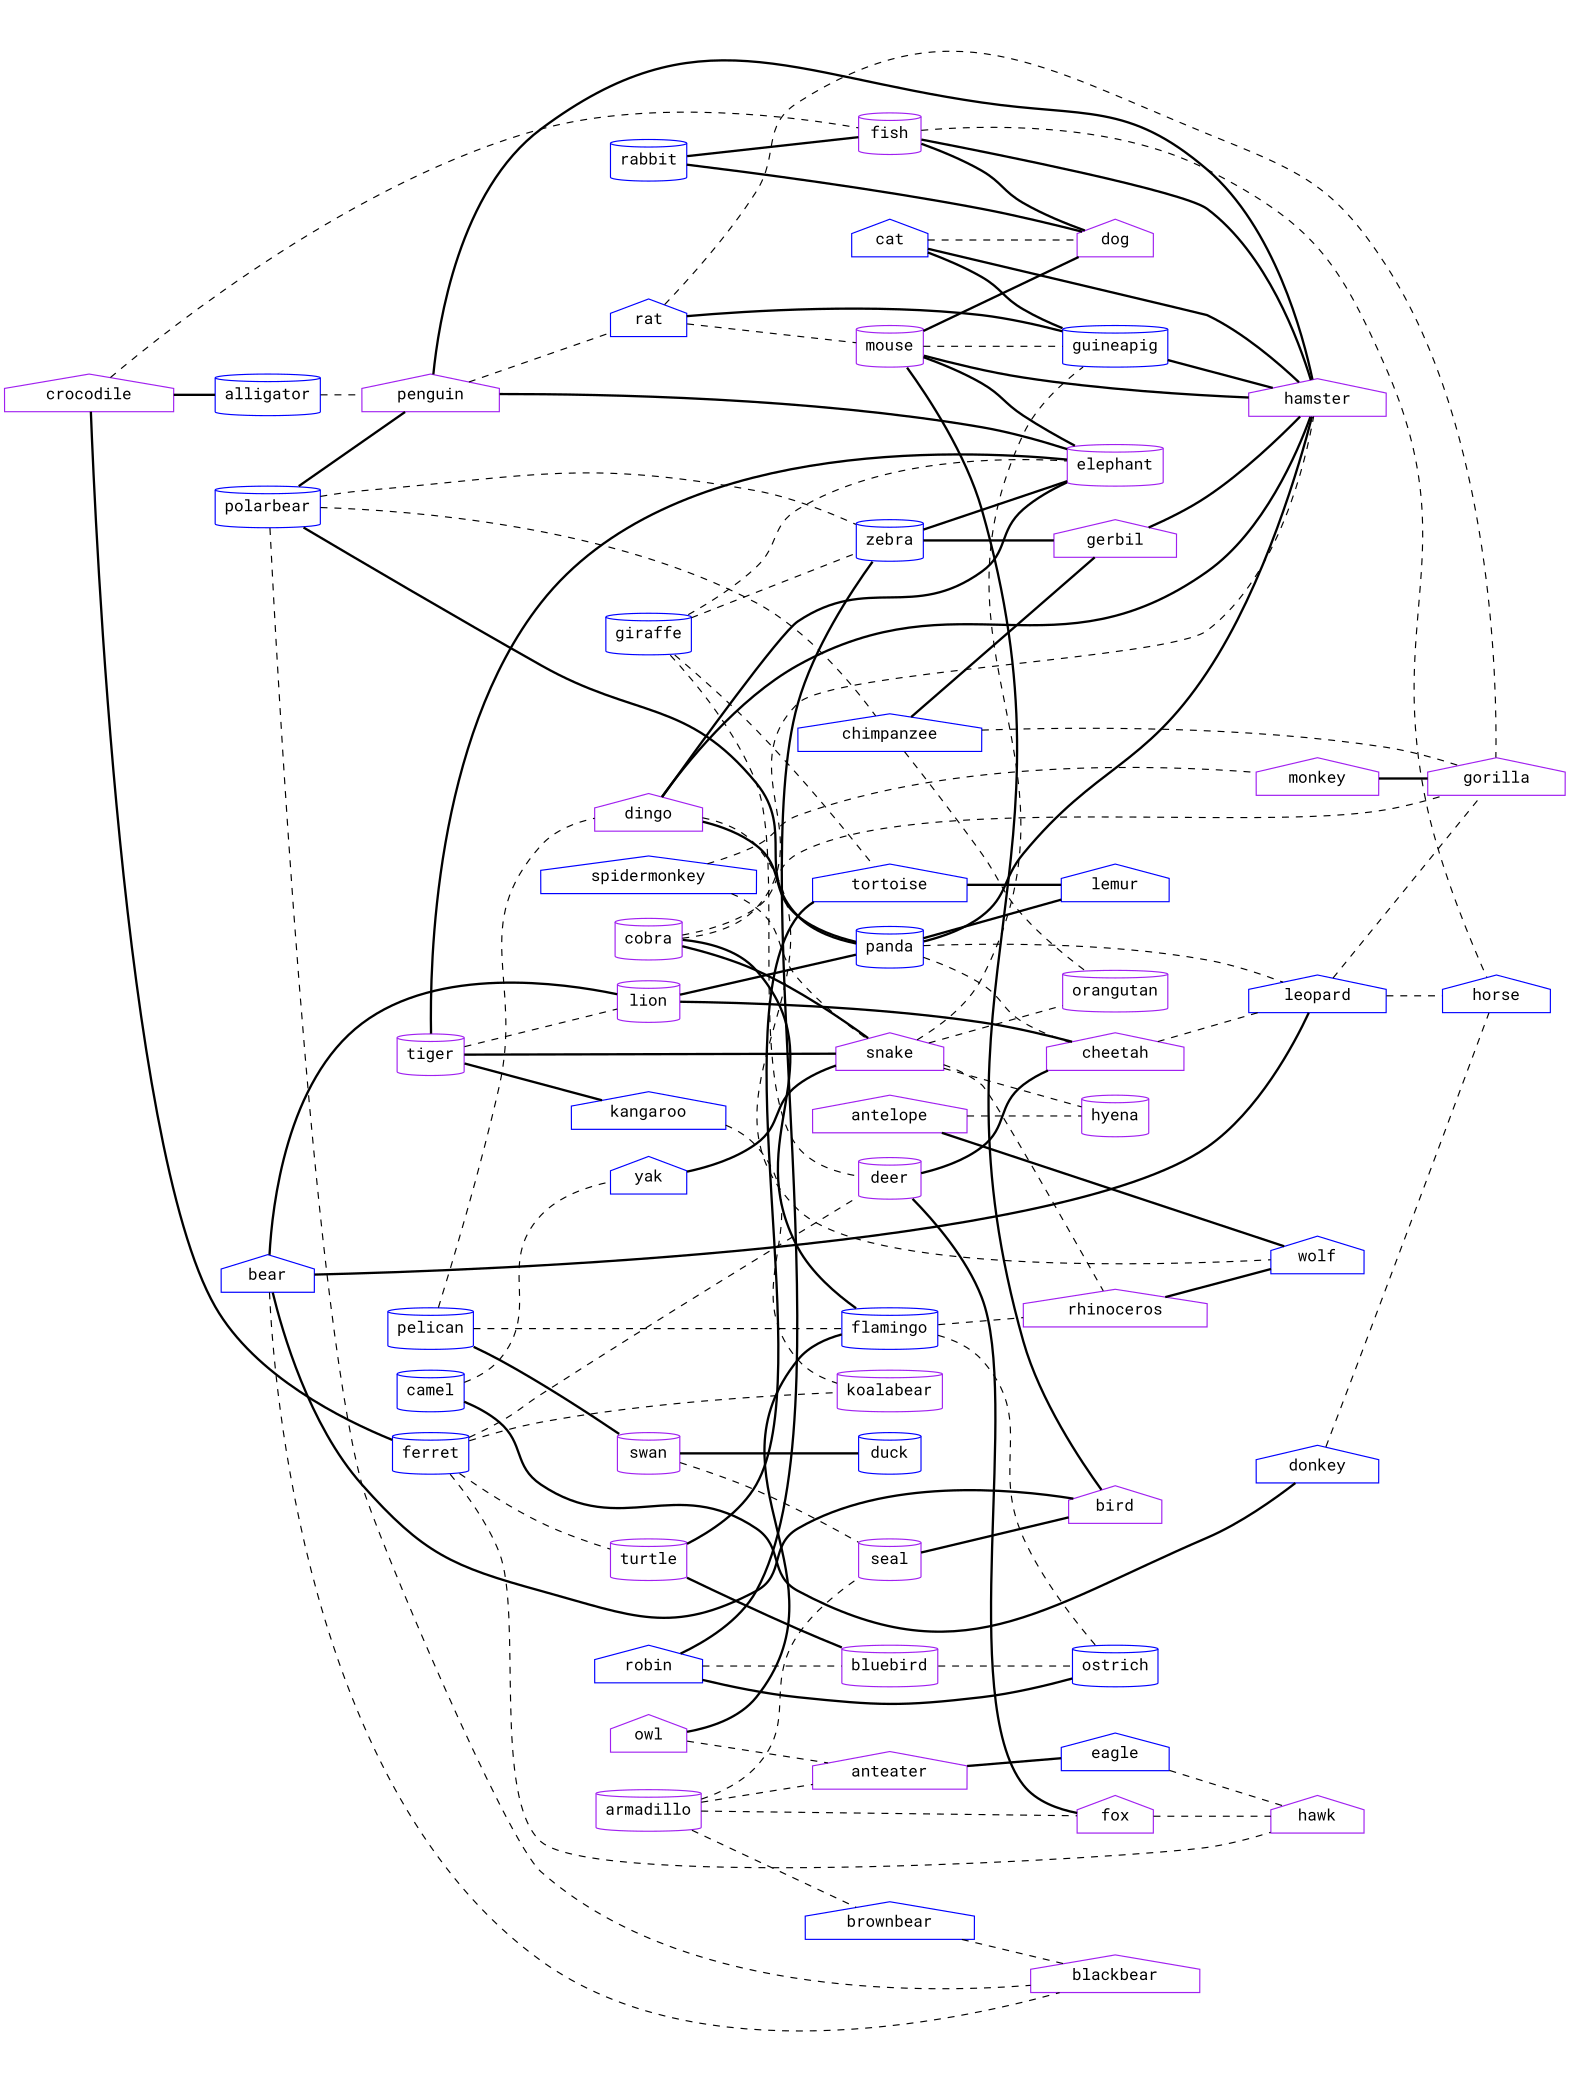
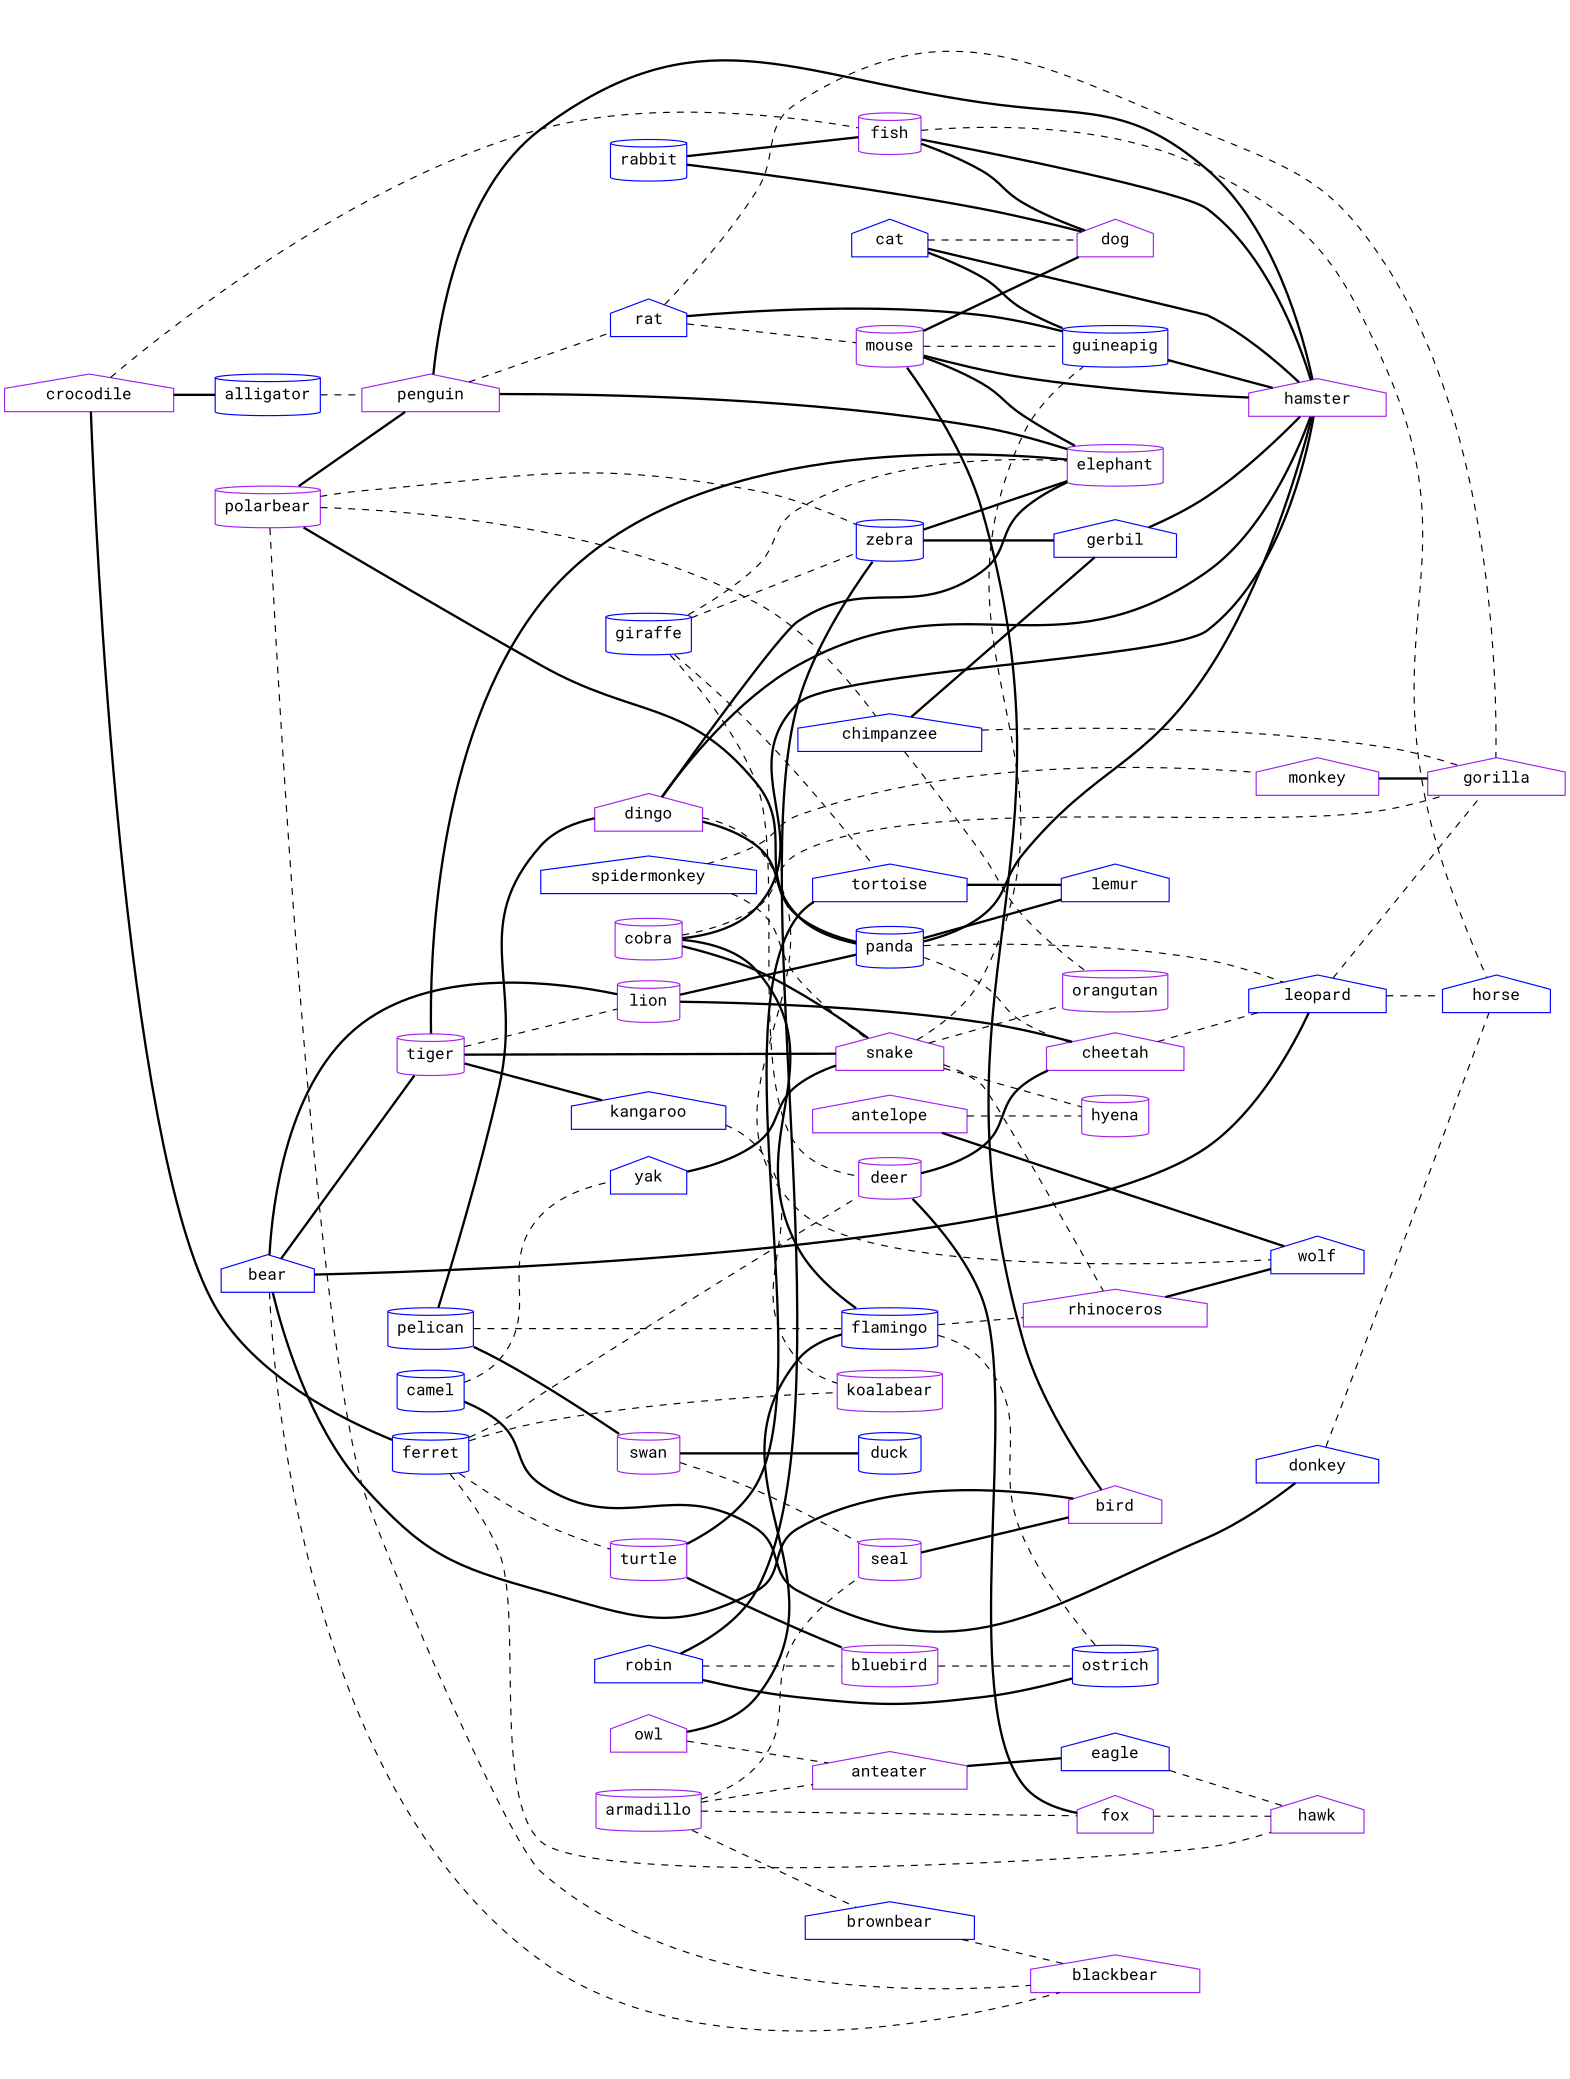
(268, 507) -> (268, 507)
(1115, 540) -> (1115, 540)
(951, 671) -> (951, 671)
(505, 1045) -> (505, 1045)
none -> (348, 1167)
